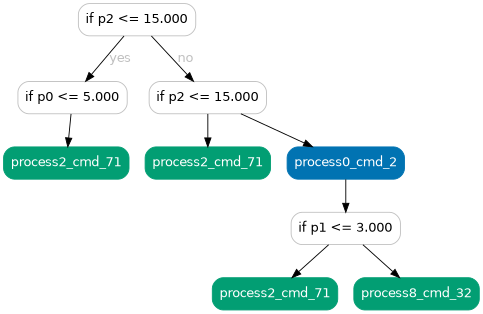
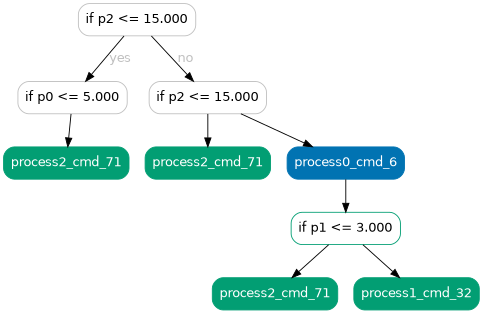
(346, 163) -> (346, 163)
(346, 228) -> (346, 228)
(417, 294) -> (417, 294)
